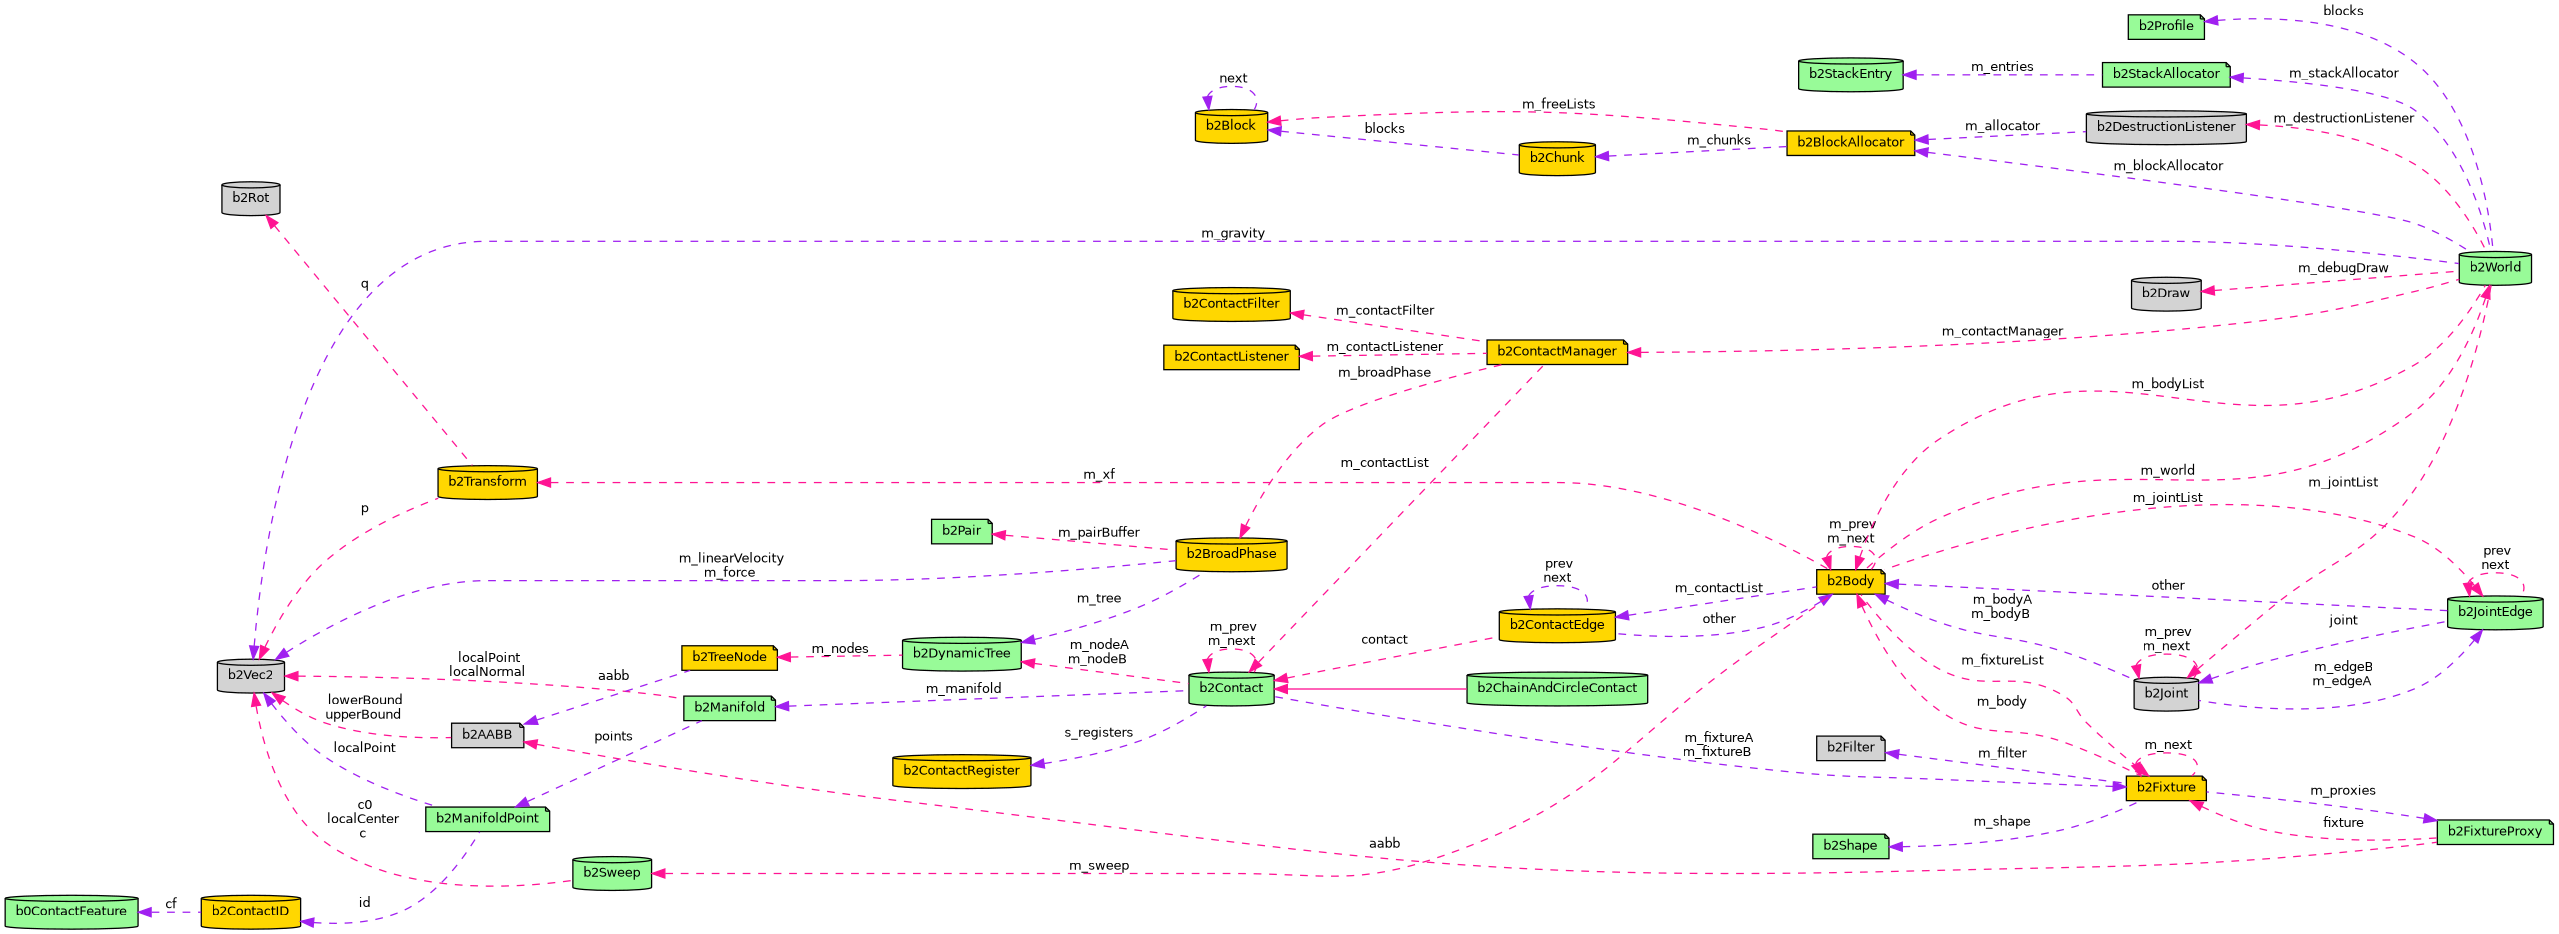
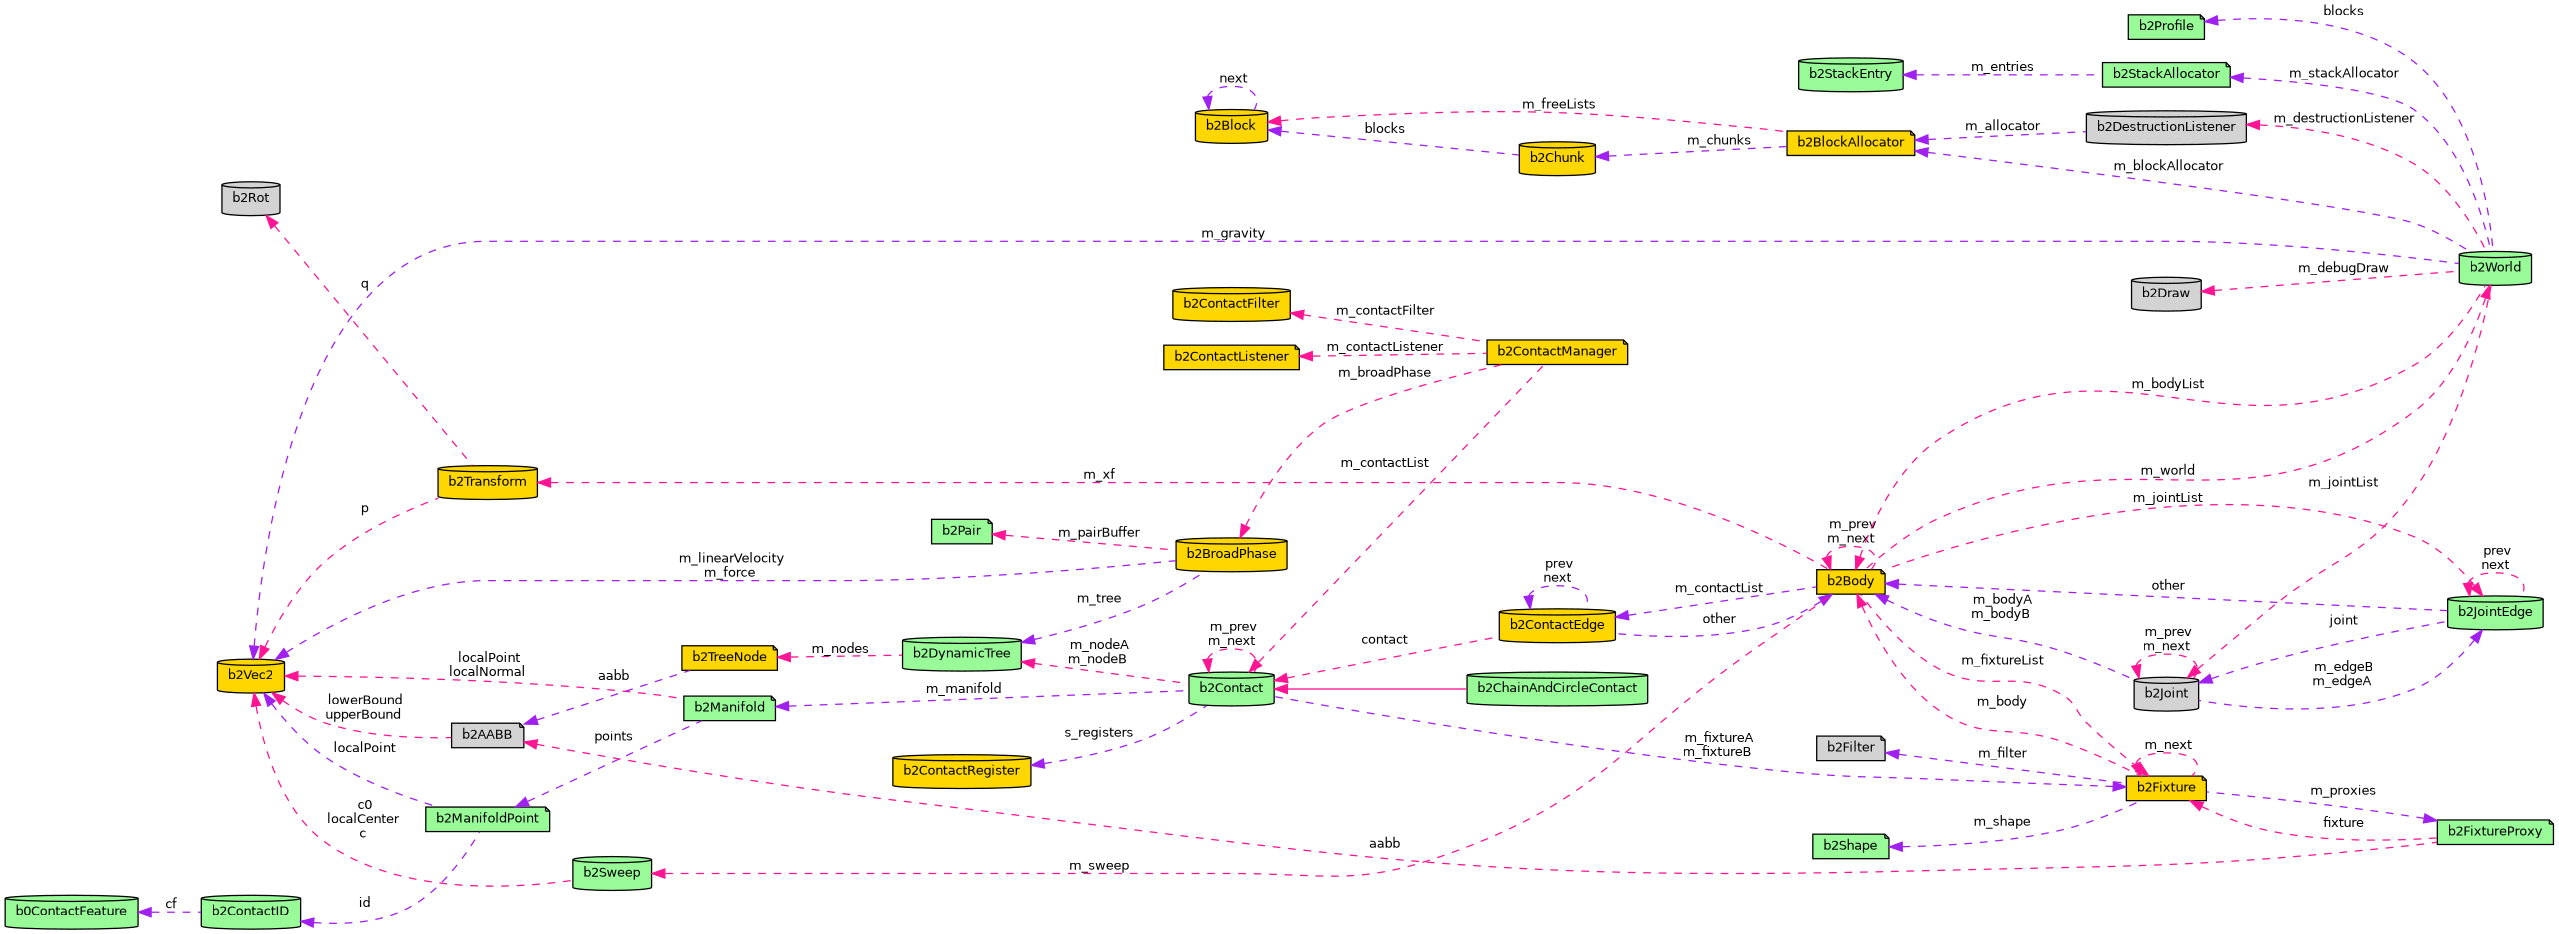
(2053, 339) -> none
(251, 676) -> (251, 676)
(251, 912) -> (251, 912)
